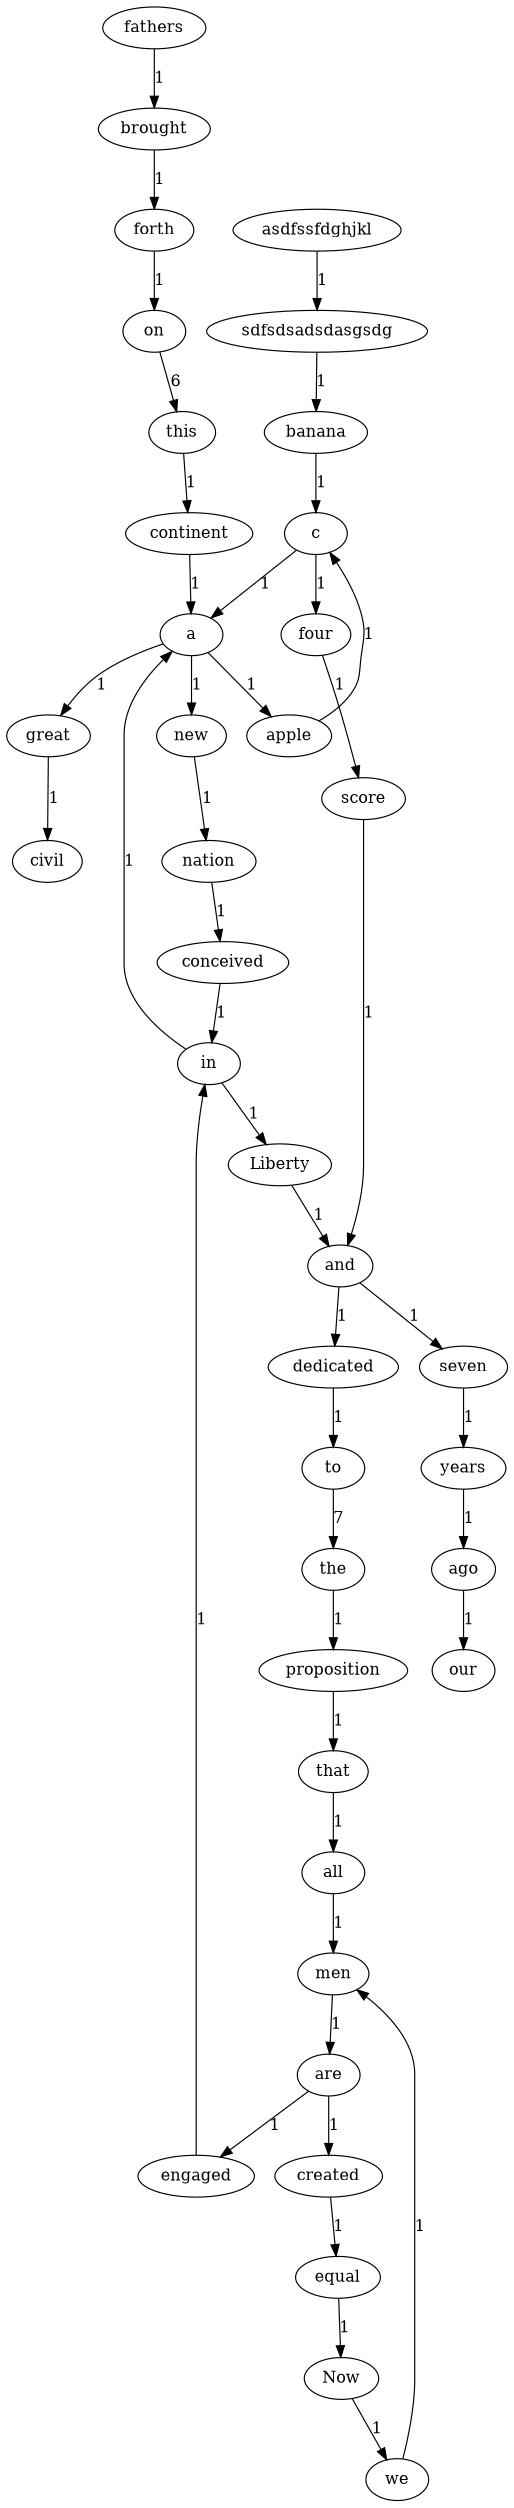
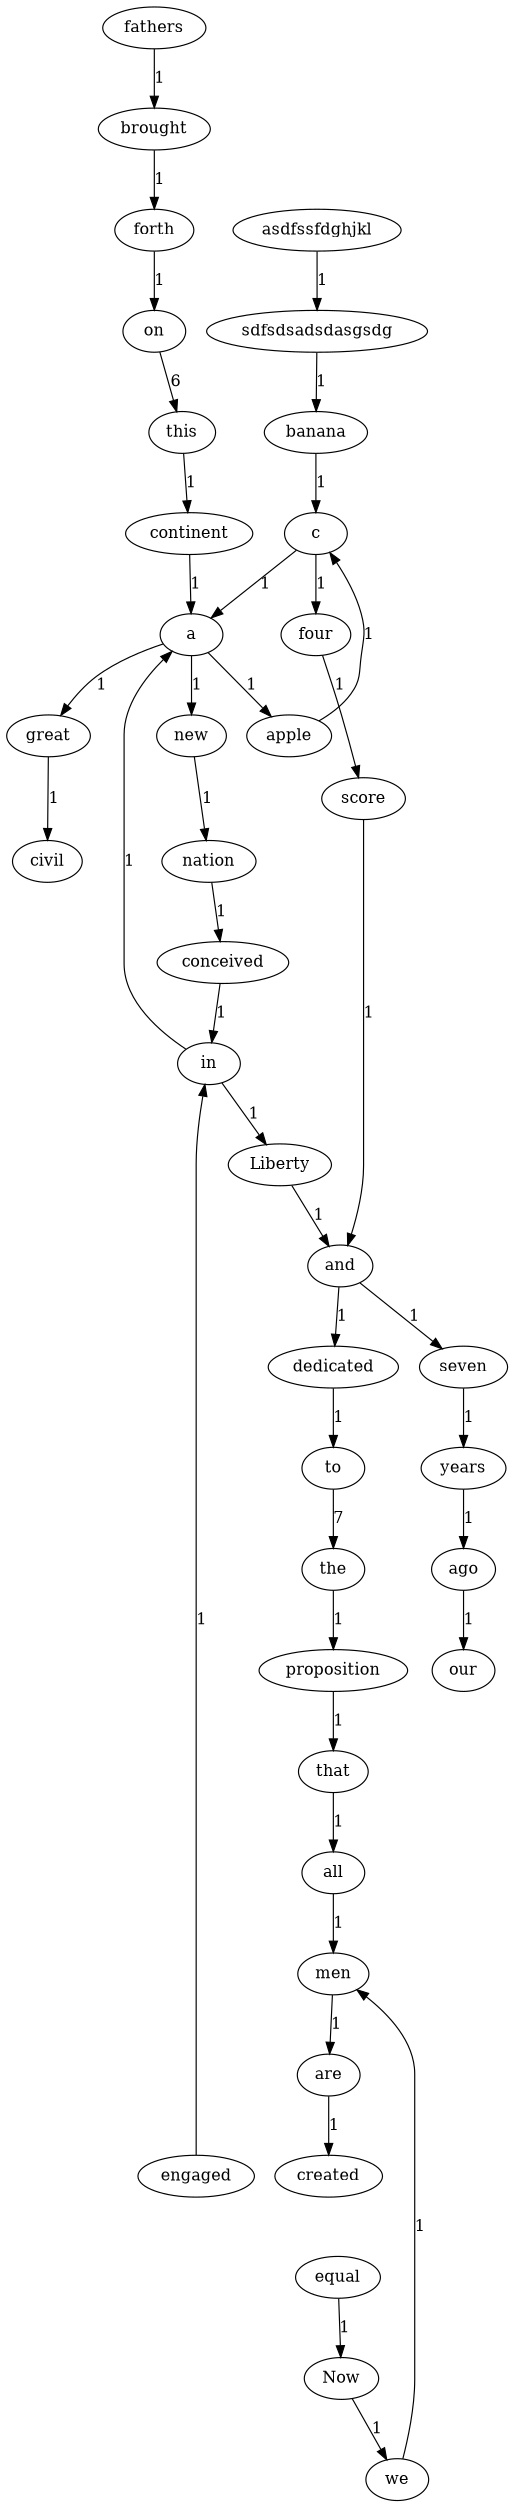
(269, 2121) -> none
(333, 2221) -> none
